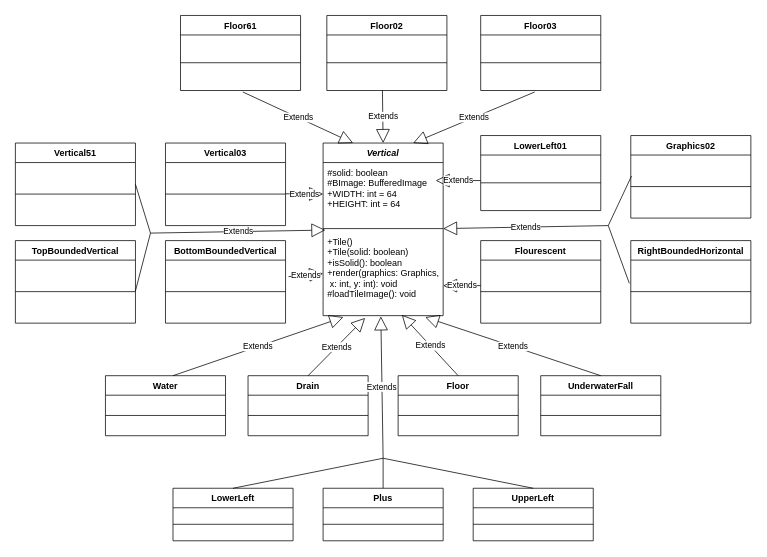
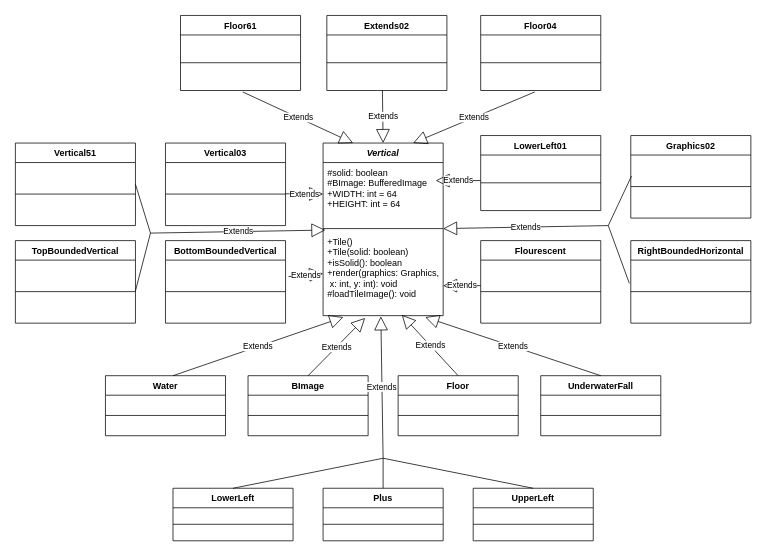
(386, 26) -> (386, 26)
(540, 26) -> (540, 26)
(308, 386) -> (308, 386)
